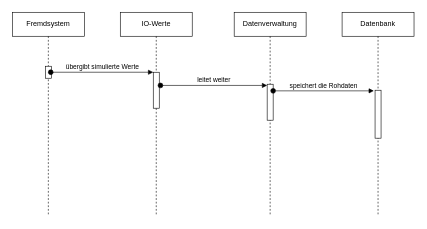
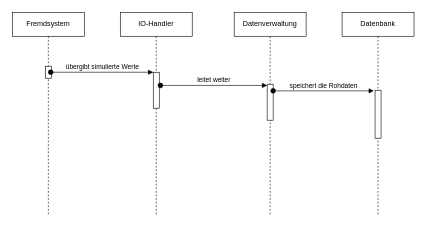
(156, 24) -> (156, 24)
